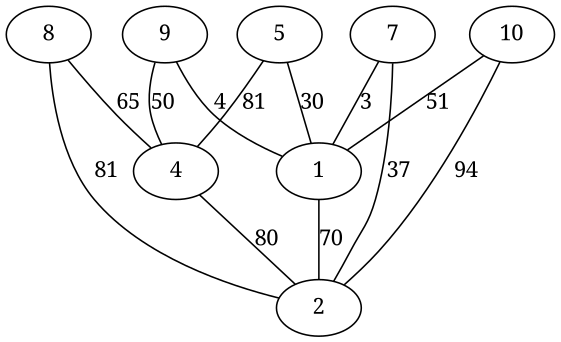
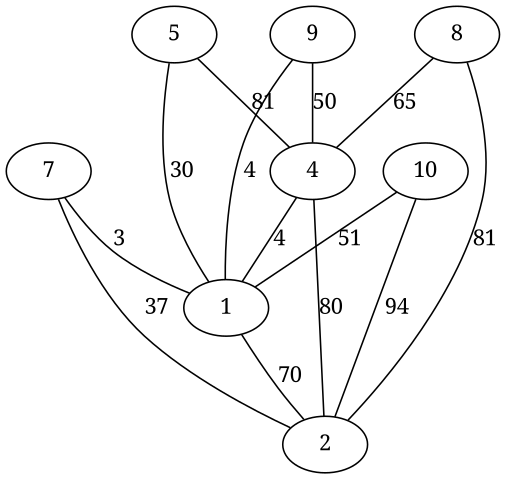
none -> (269, 240)
